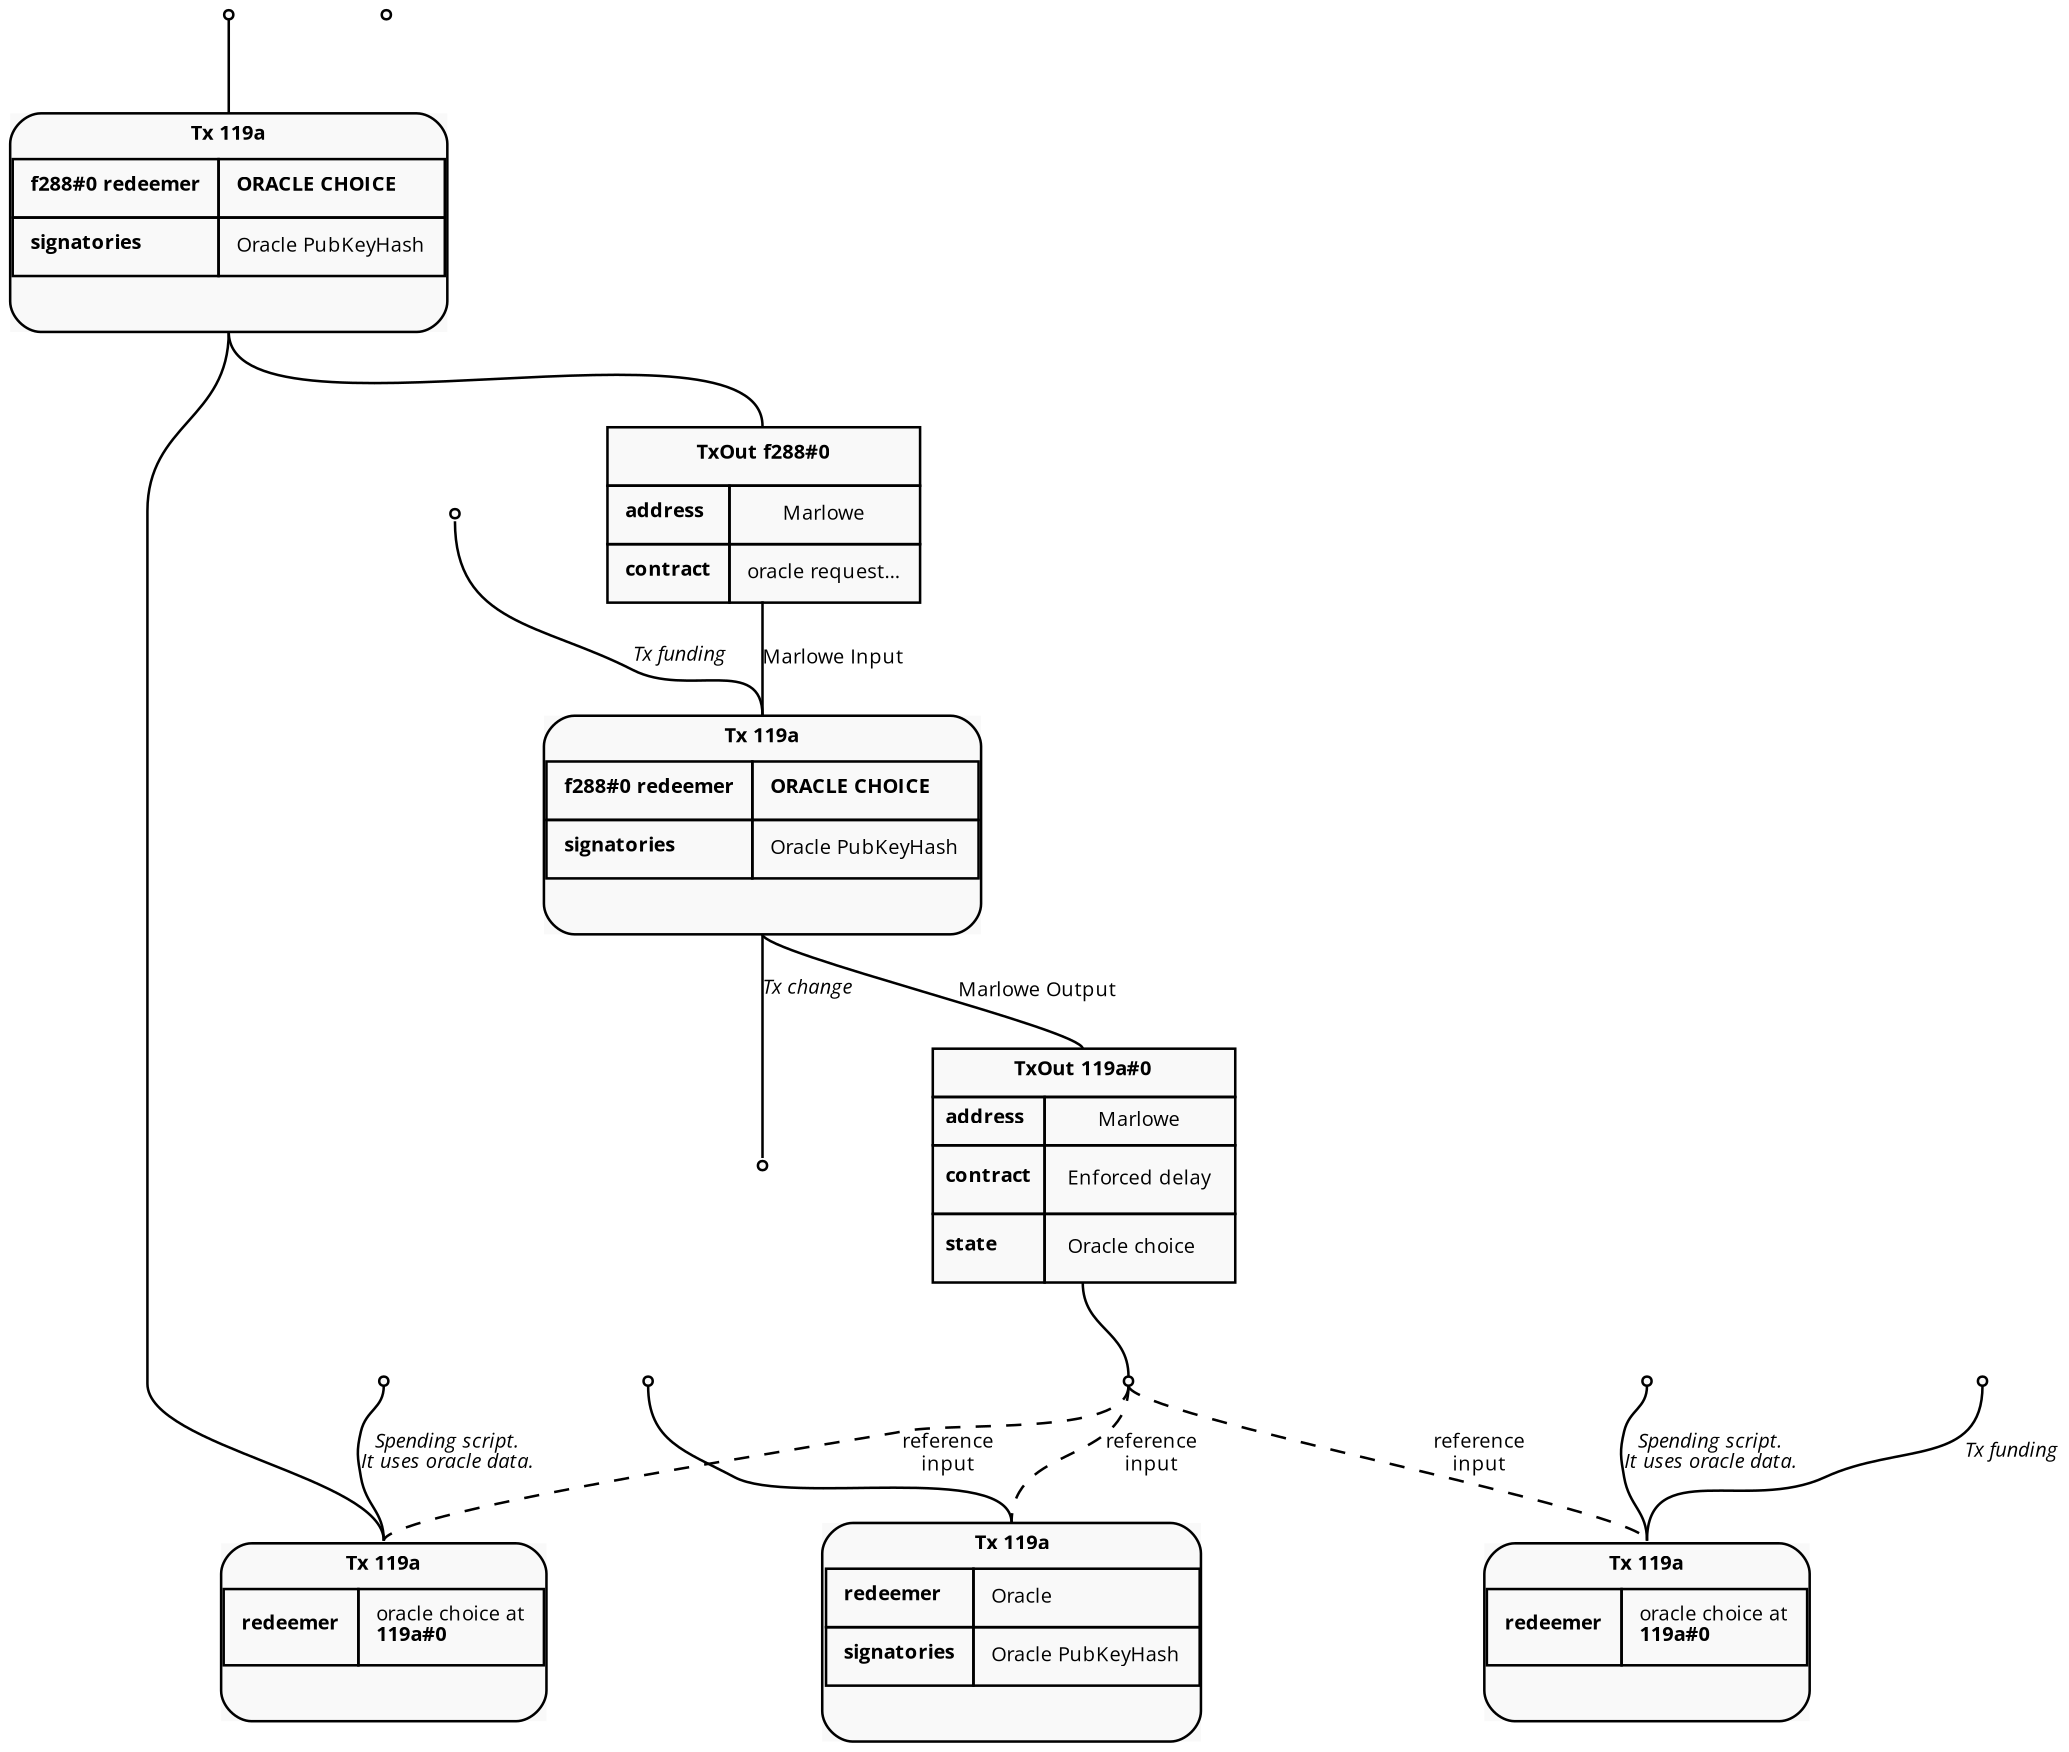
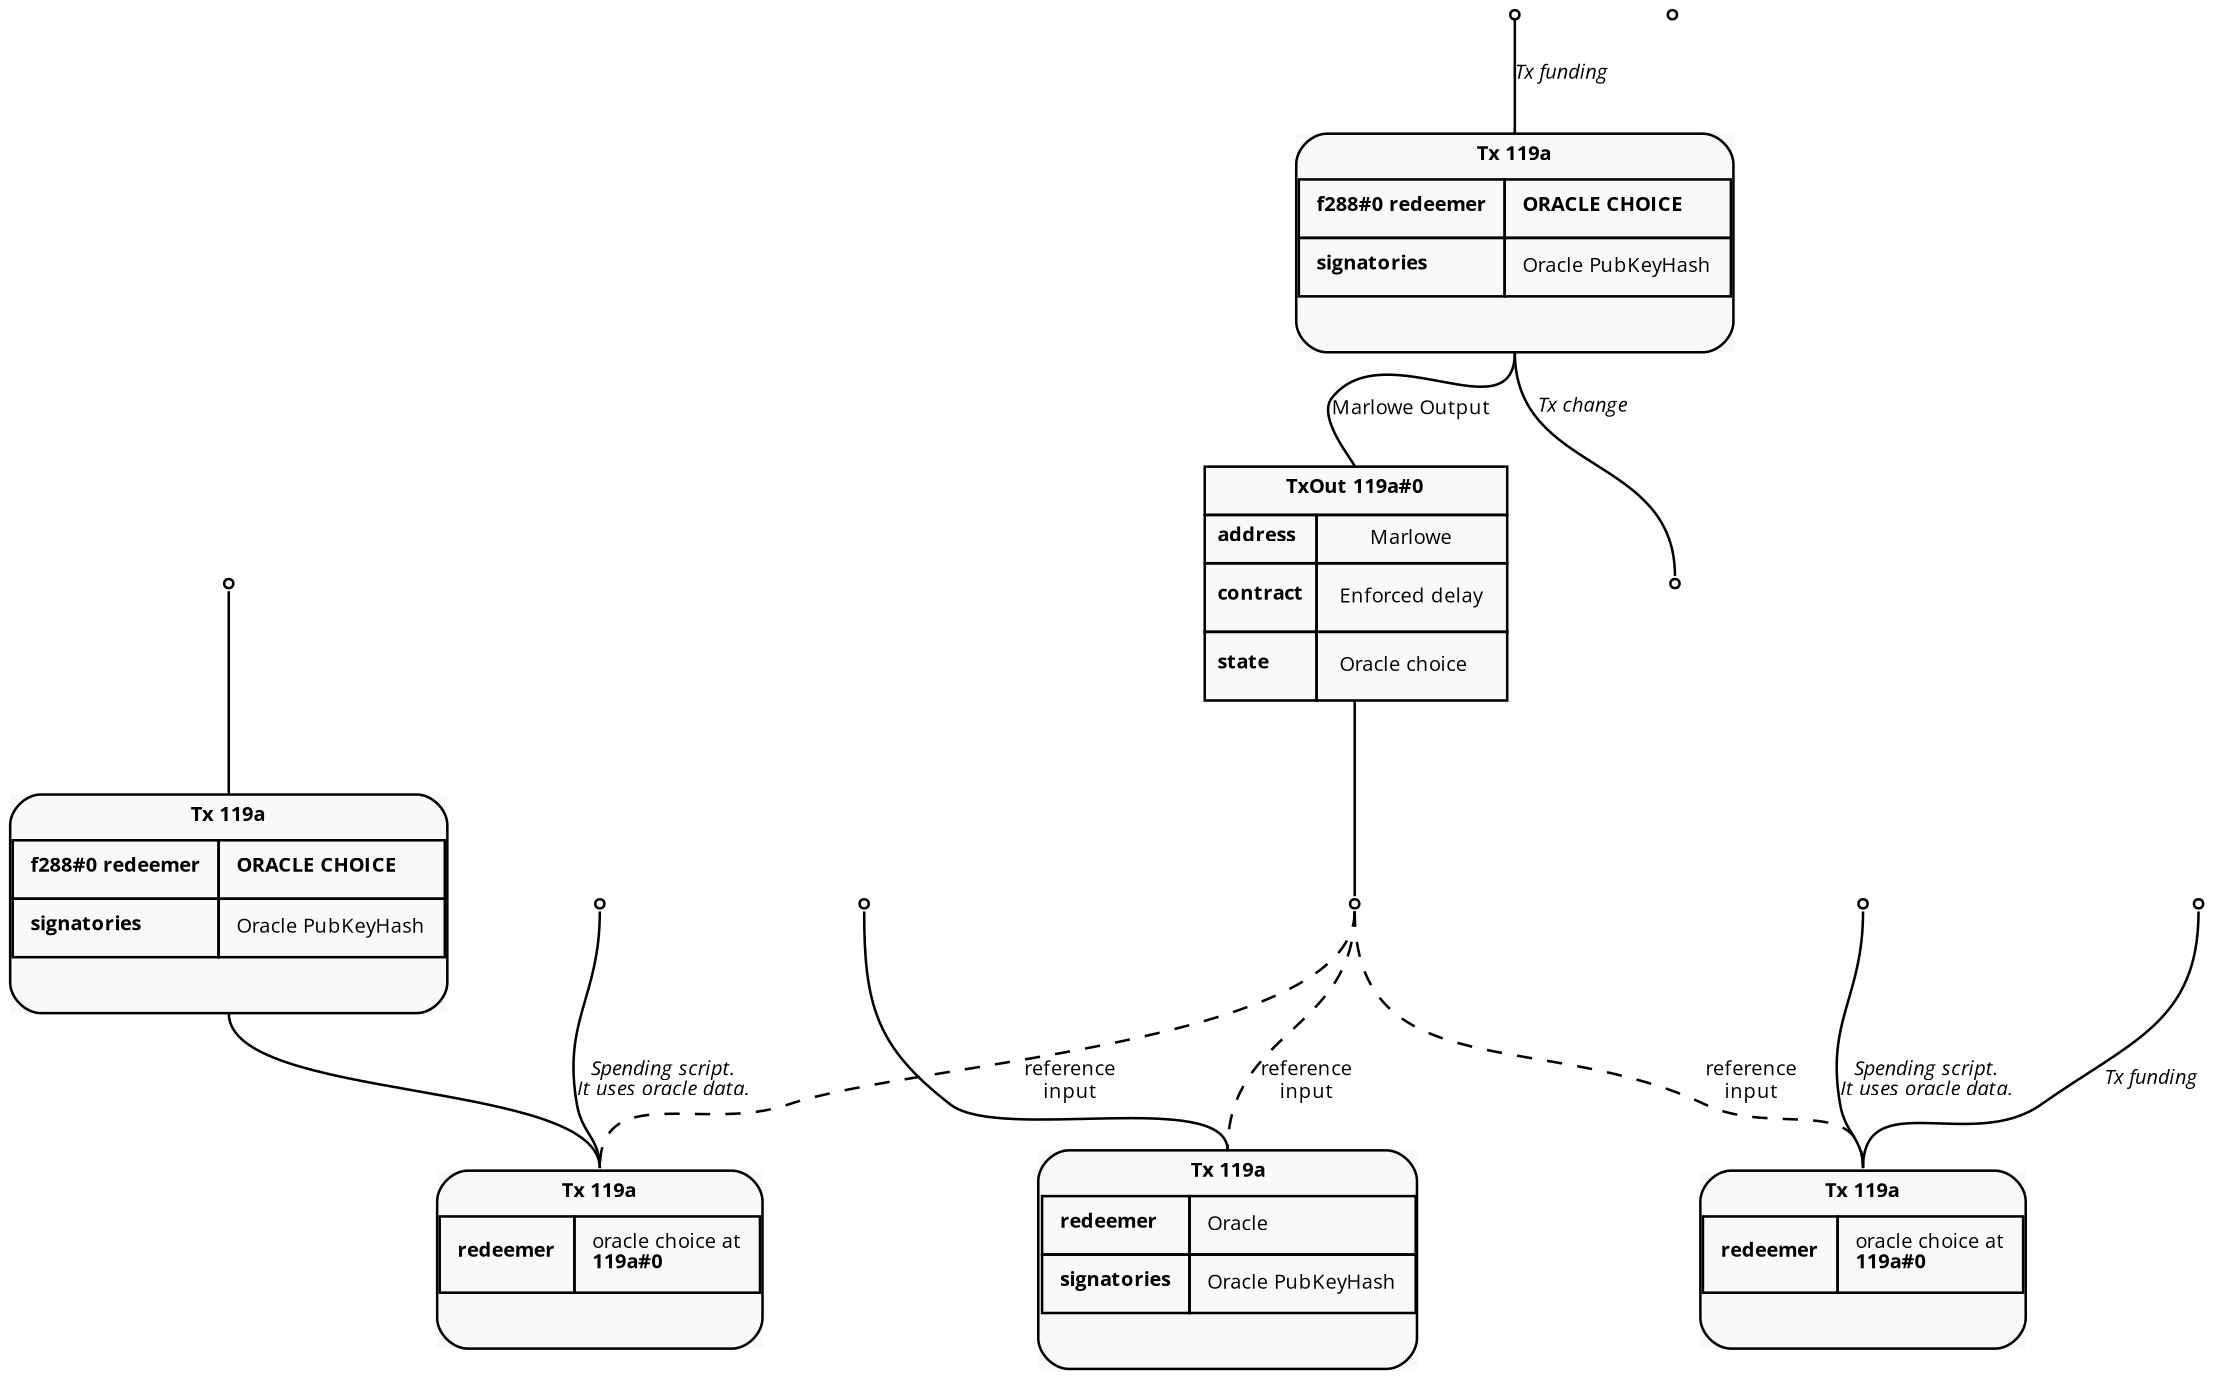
(762, 514) -> none
